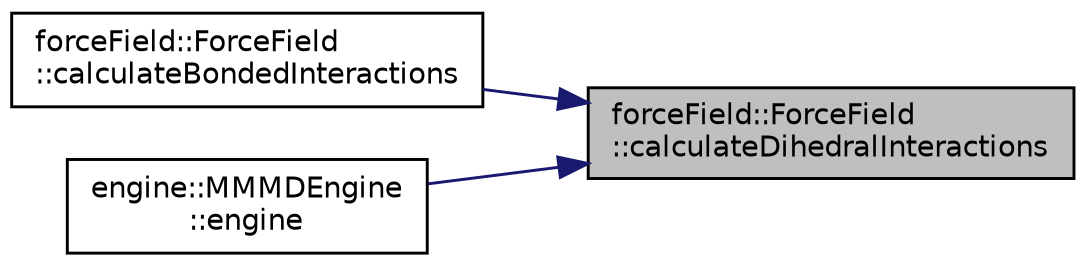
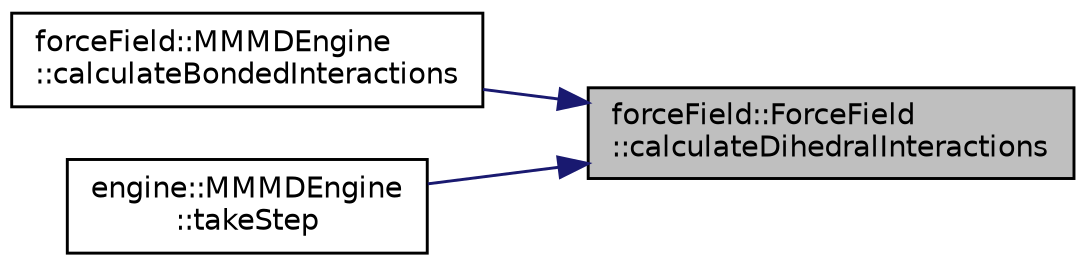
(247, 60) -> (247, 60)
(247, 206) -> (247, 206)
